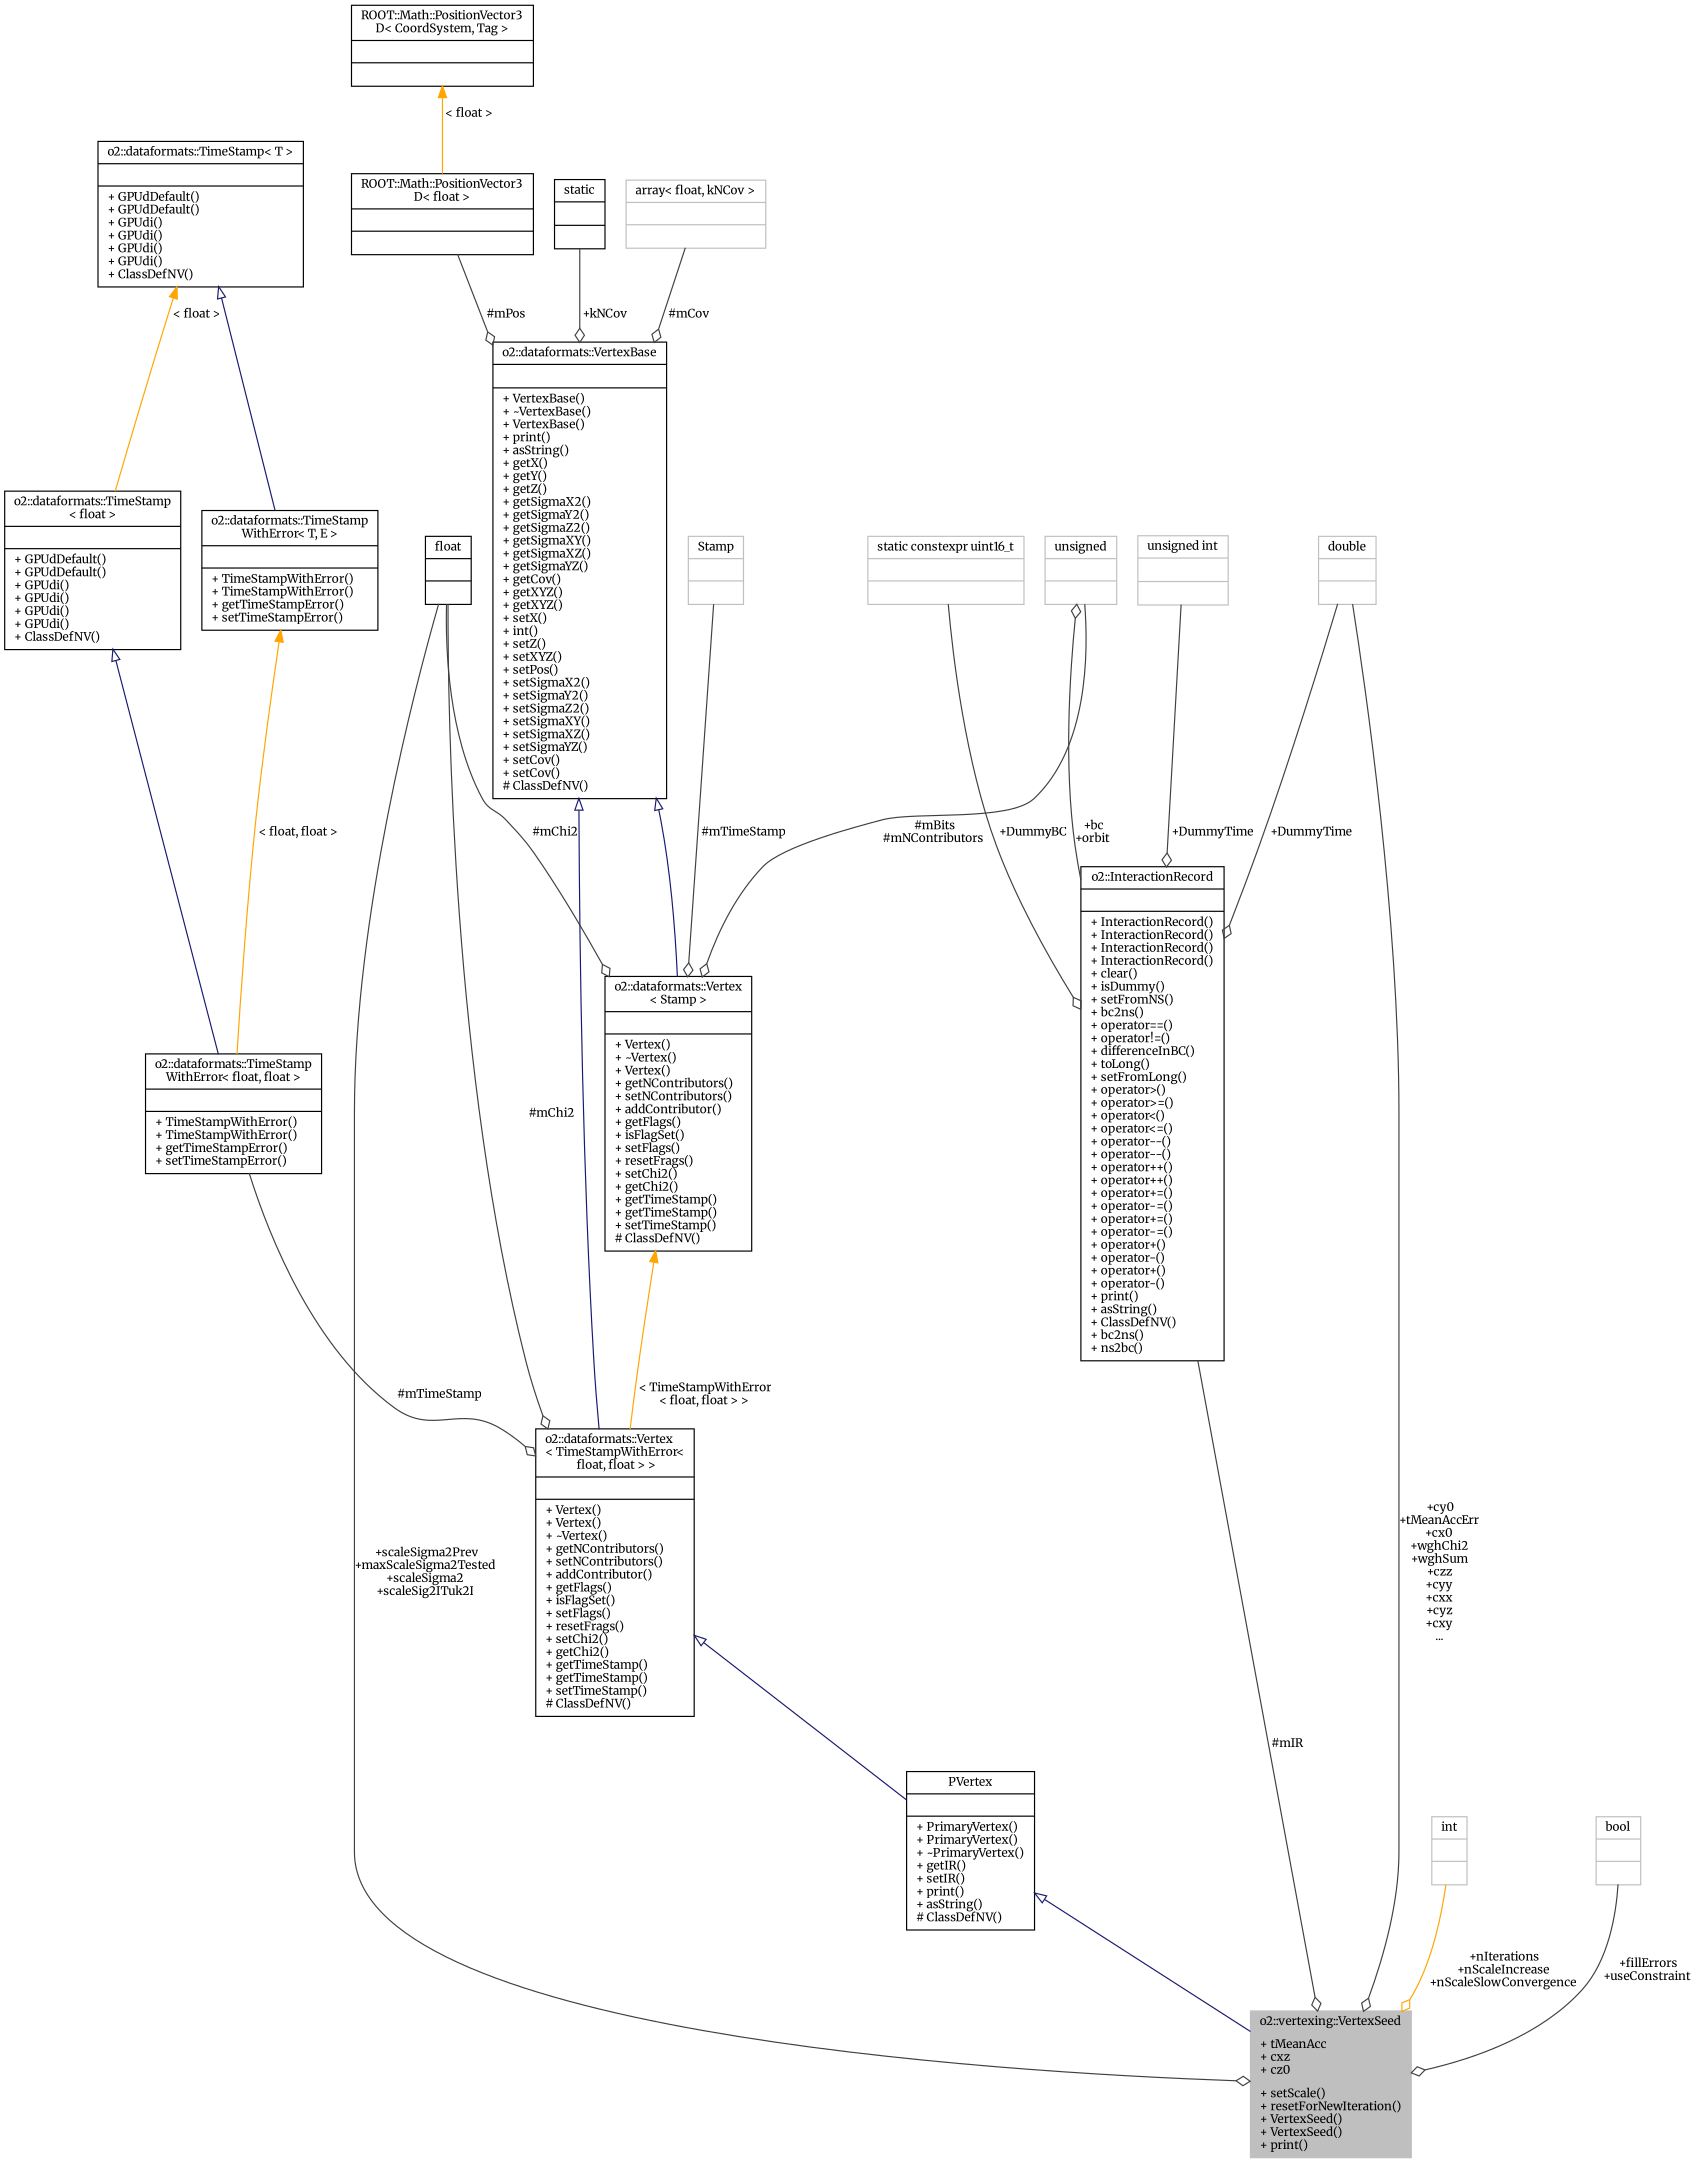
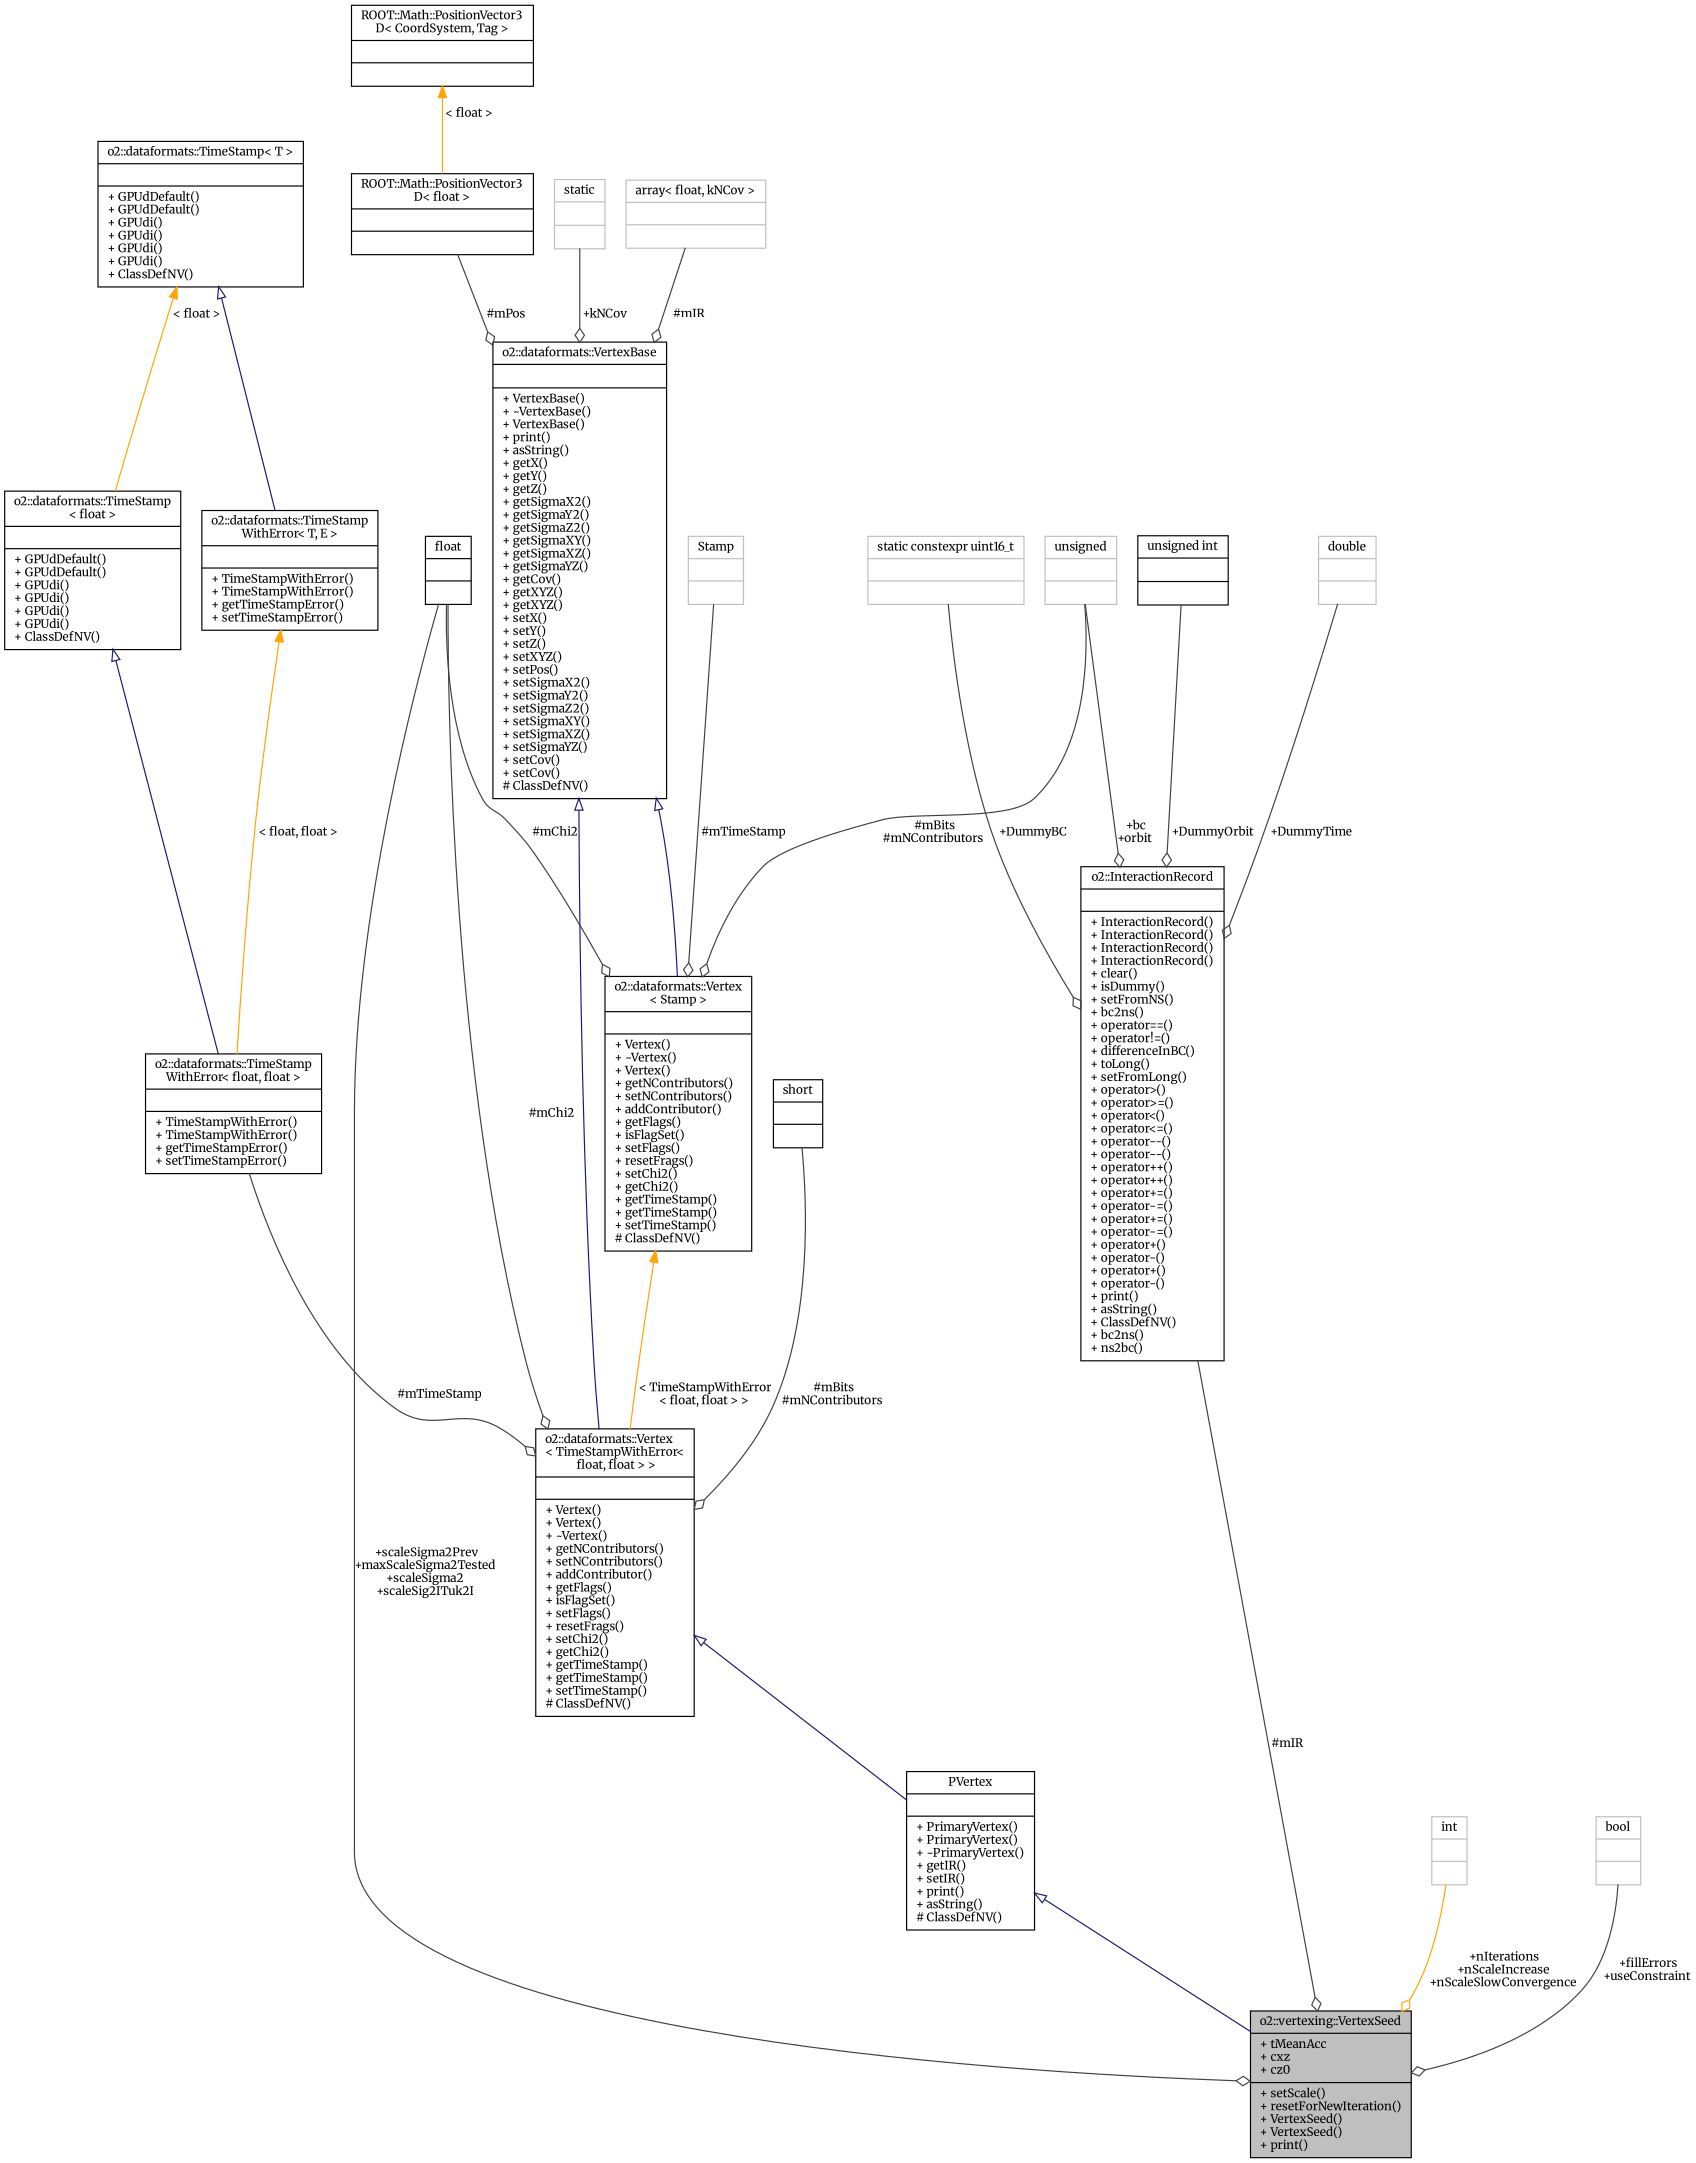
(580, 214) -> (580, 214)
(688, 315) -> (688, 315)
(1183, 570) -> (1183, 570)
(520, 631) -> (525, 631)
(1069, 763) -> (1102, 729)
(1212, 833) -> (1212, 833)
none -> (798, 1114)
(1399, 1302) -> none
(1331, 2084) -> (1331, 2084)
